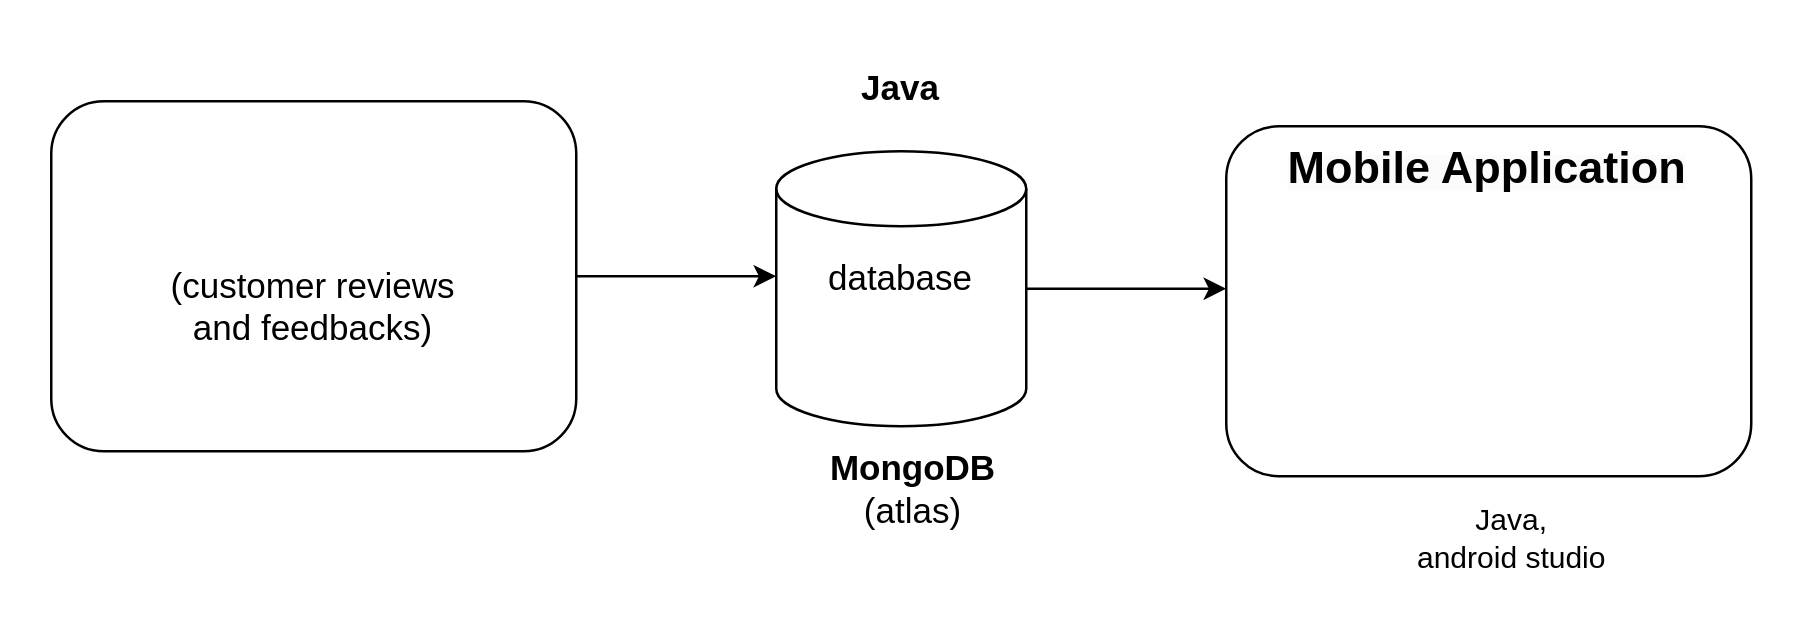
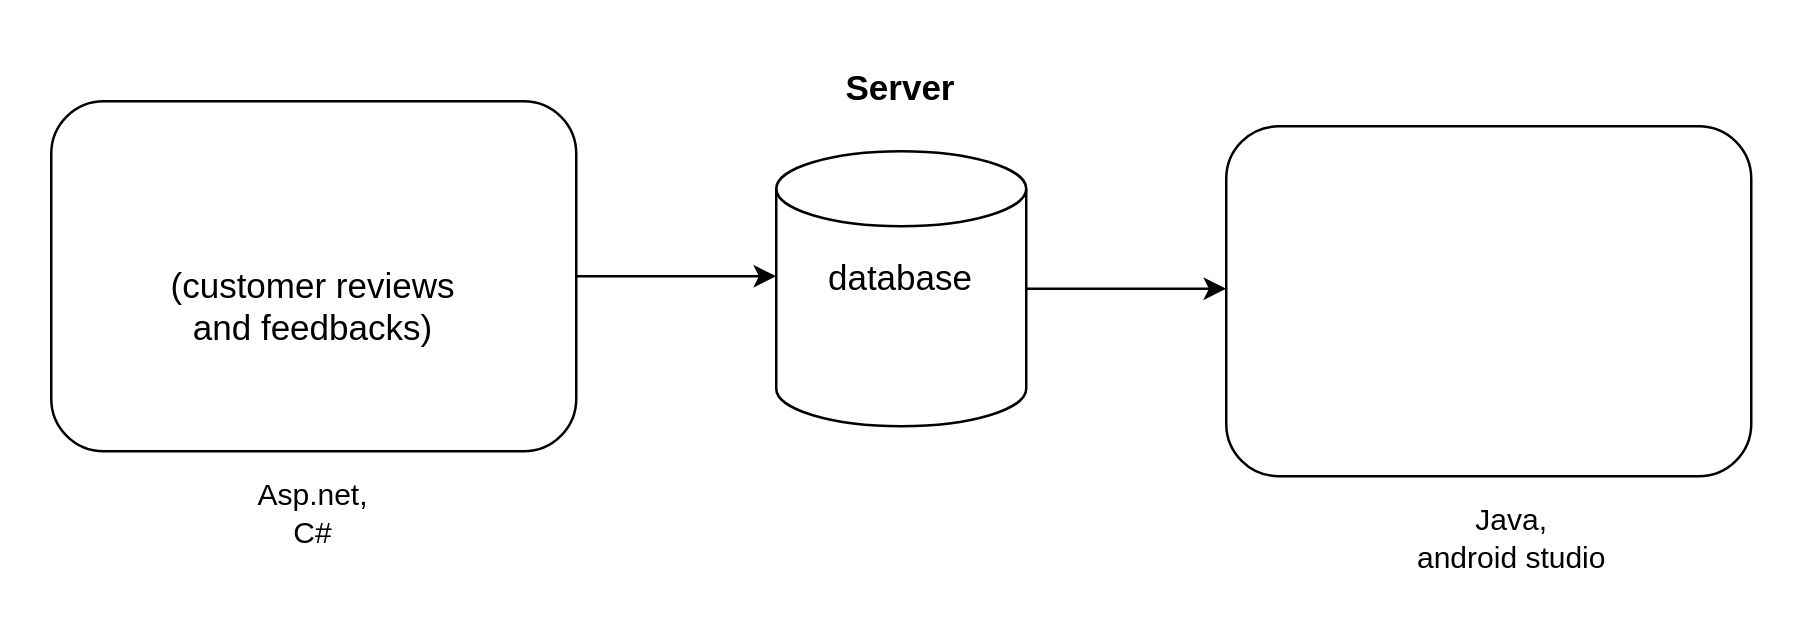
(901, 89) -> (901, 89)
(1489, 189) -> none
(914, 489) -> none
none -> (314, 514)
